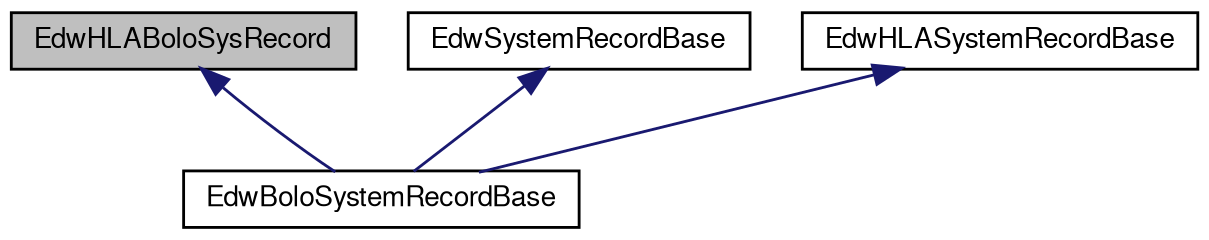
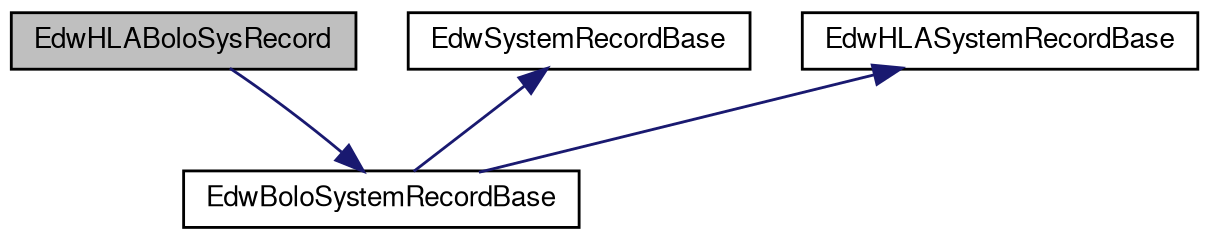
(278, 131) -> (287, 109)
